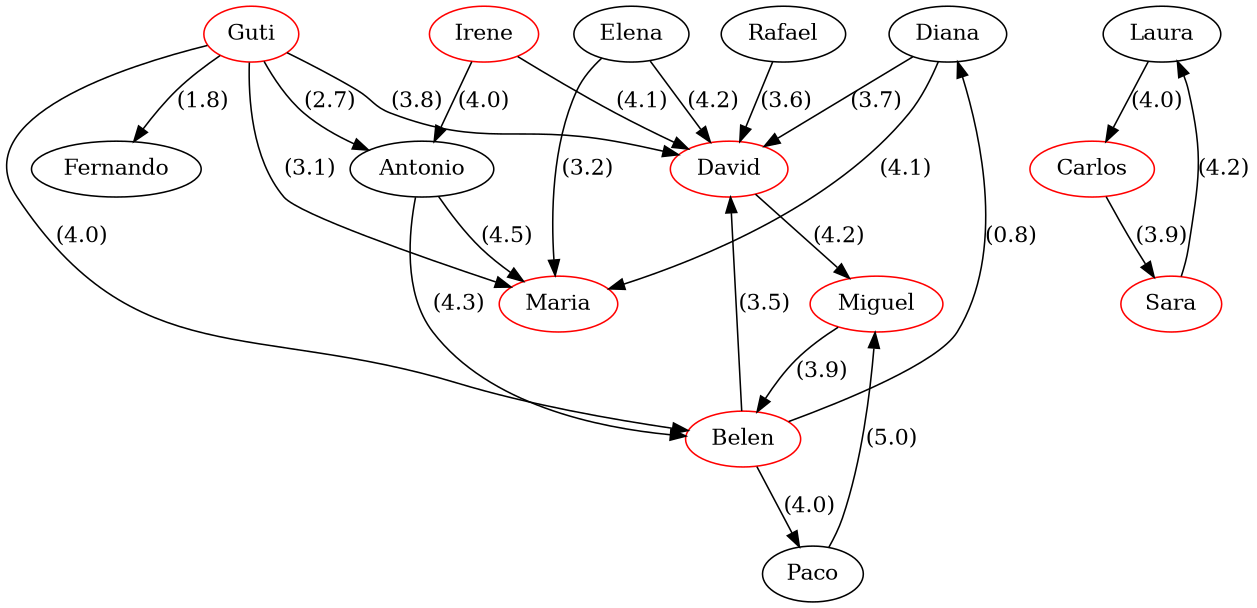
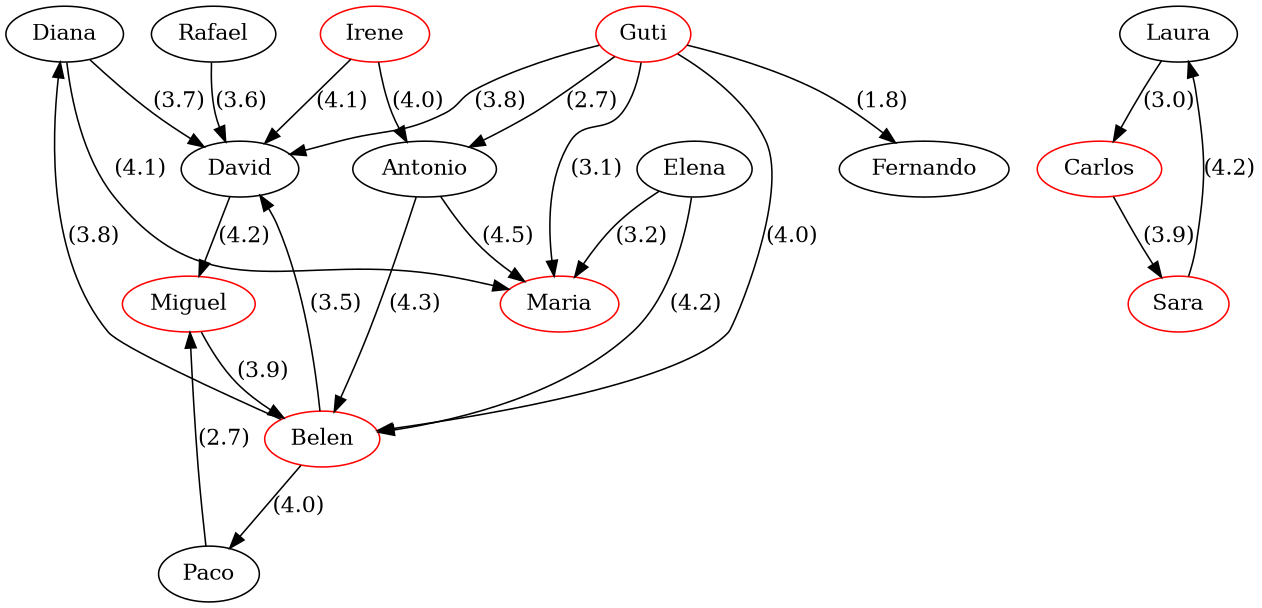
(676, 95) -> (587, 365)
(1157, 102) -> (1169, 102)
(729, 169) -> (240, 169)
(1011, 237) -> (94, 237)
(892, 439) -> (224, 439)
